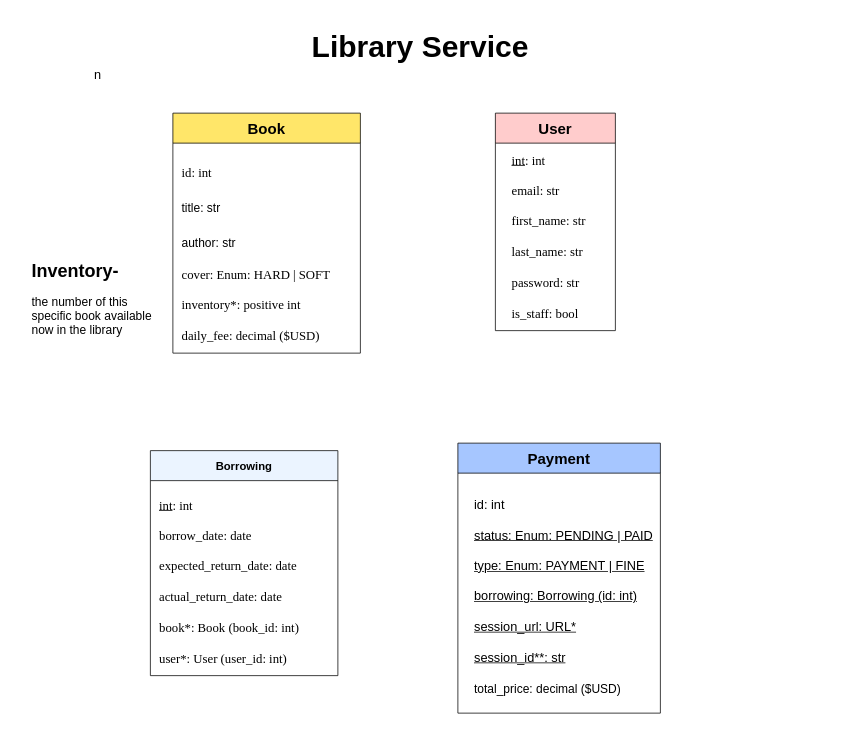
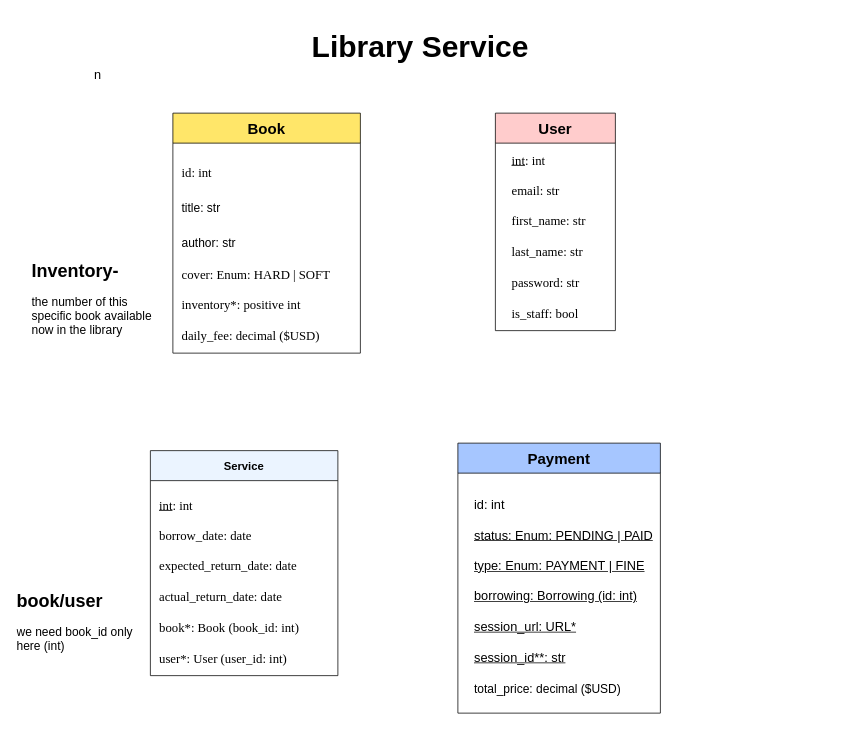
(244, 465) -> (244, 465)
none -> (83, 634)
